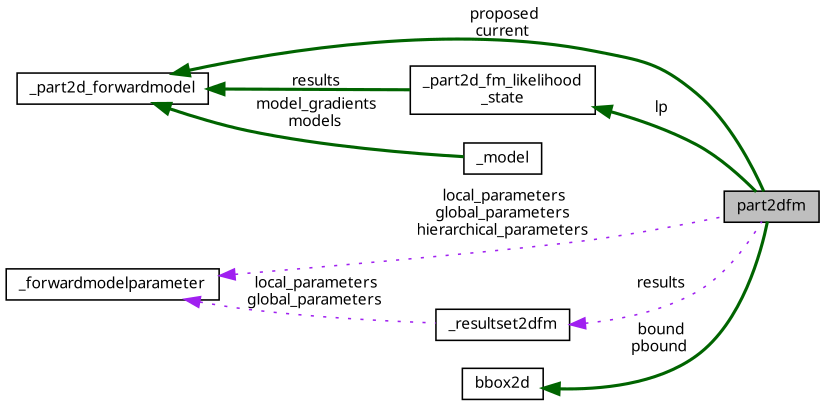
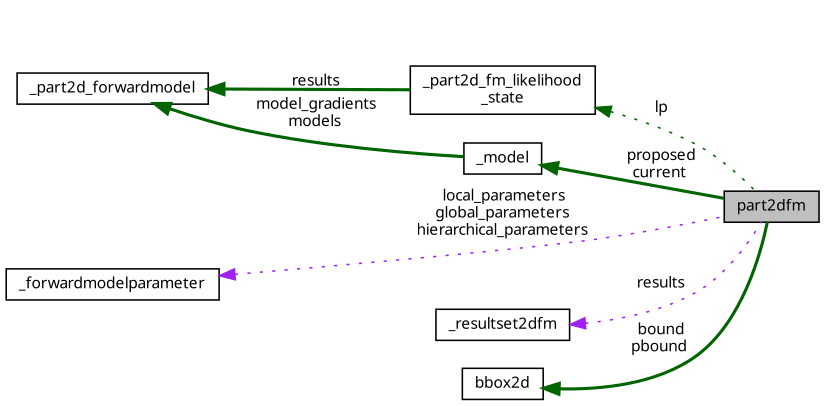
(507, 41) -> (641, 183)
(689, 141) -> (689, 141)
(317, 316) -> none
